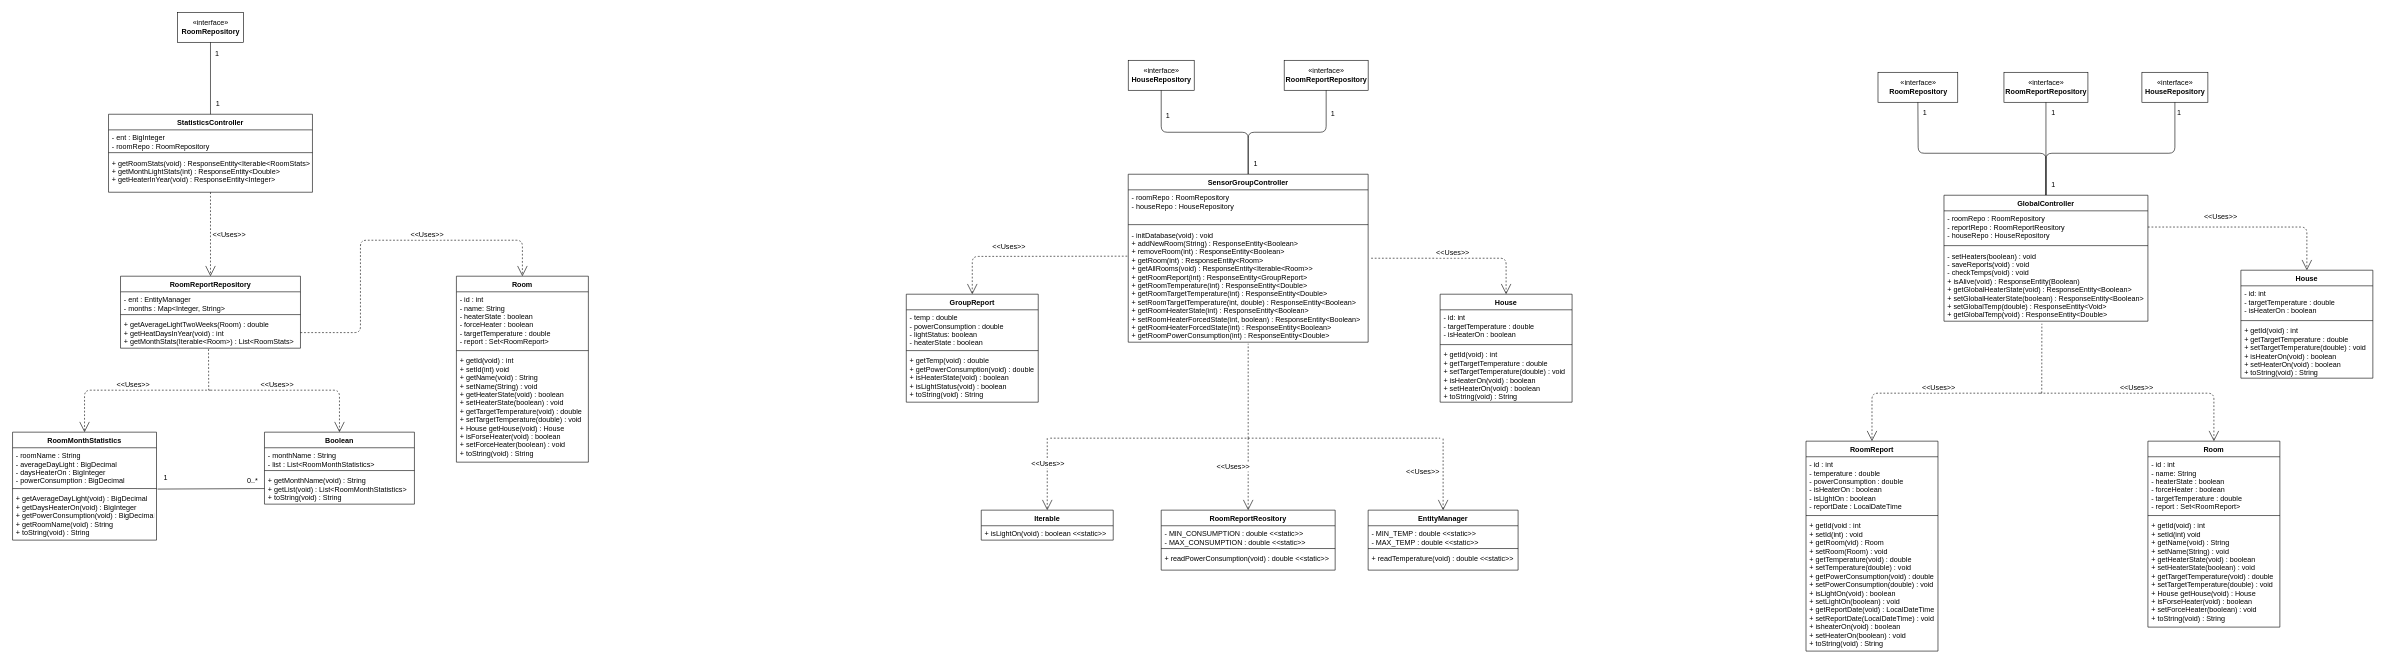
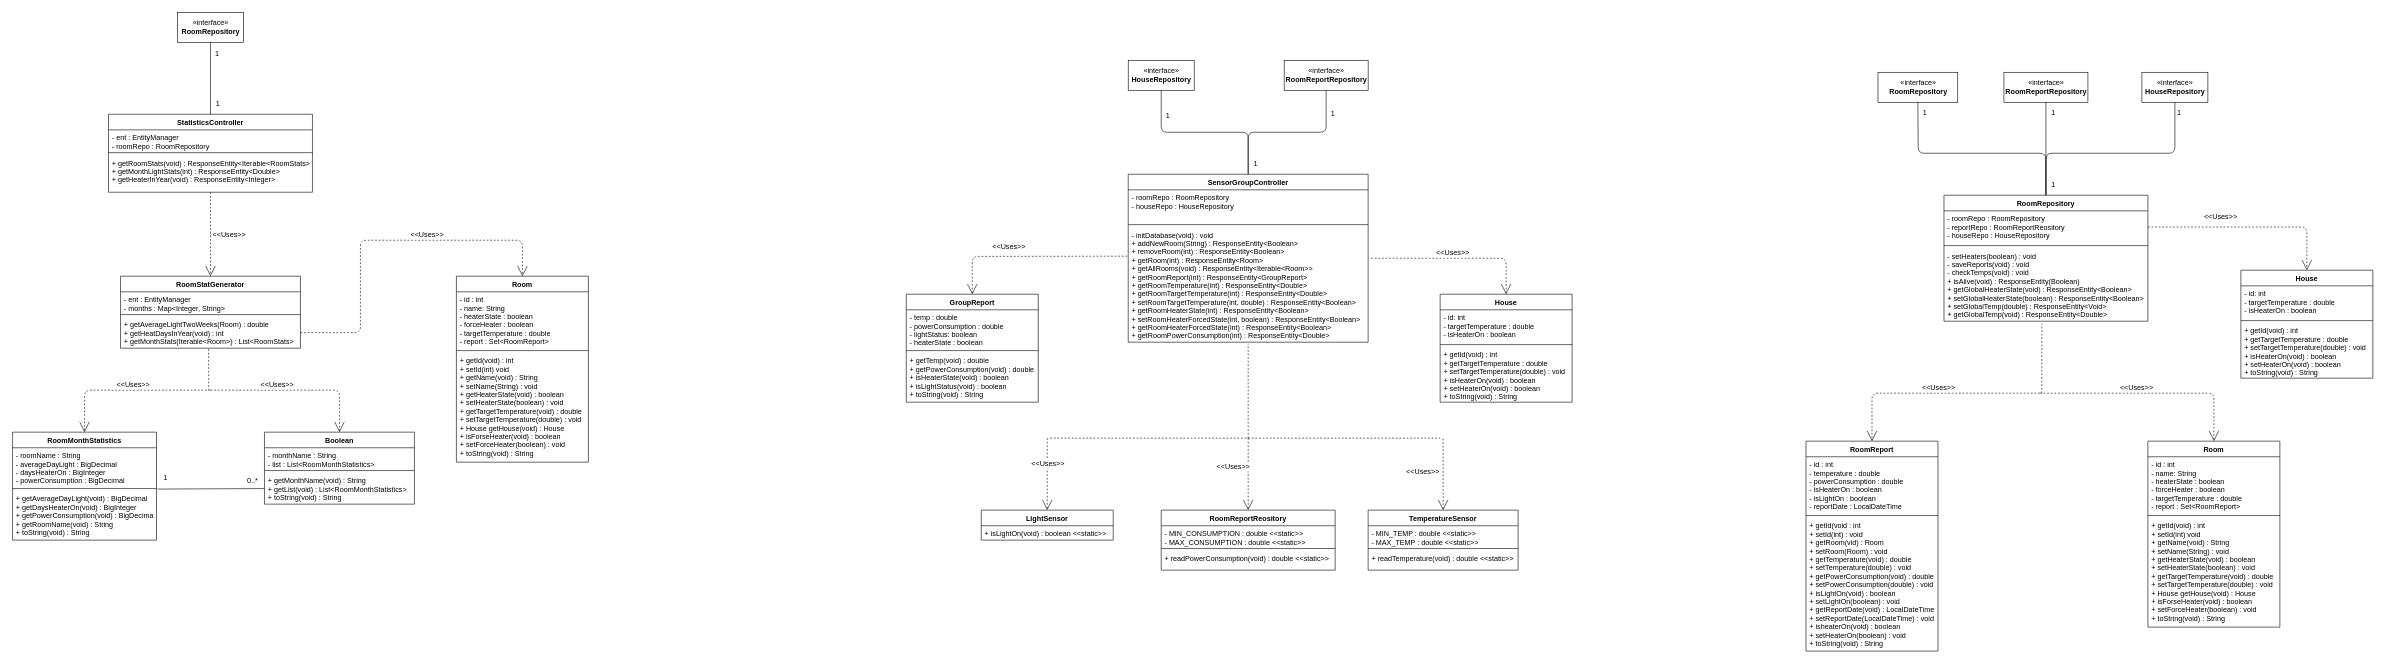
(143, 138) -> (149, 138)
(2046, 203) -> (2046, 203)
(210, 284) -> (210, 284)
(1047, 518) -> (1047, 518)
(1443, 518) -> (1443, 518)
